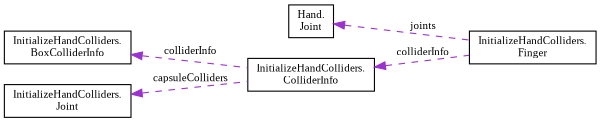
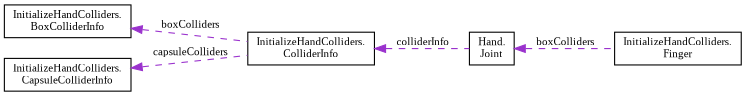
(422, 26) -> (564, 43)
(189, 51) -> (189, 25)
(427, 60) -> (427, 49)
(68, 101) -> (68, 75)
